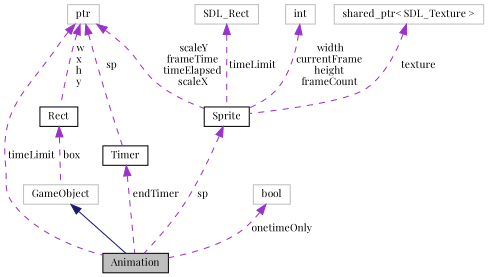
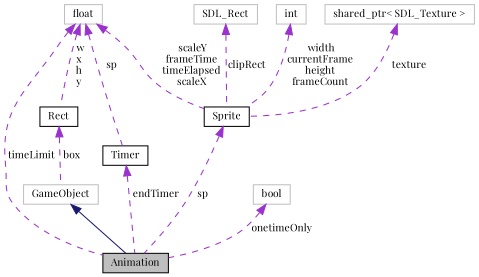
(83, 14) -> (83, 14)
(252, 66) -> (246, 66)
